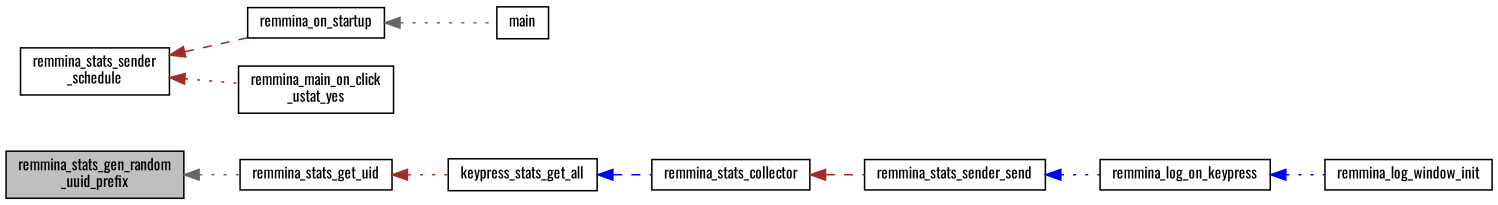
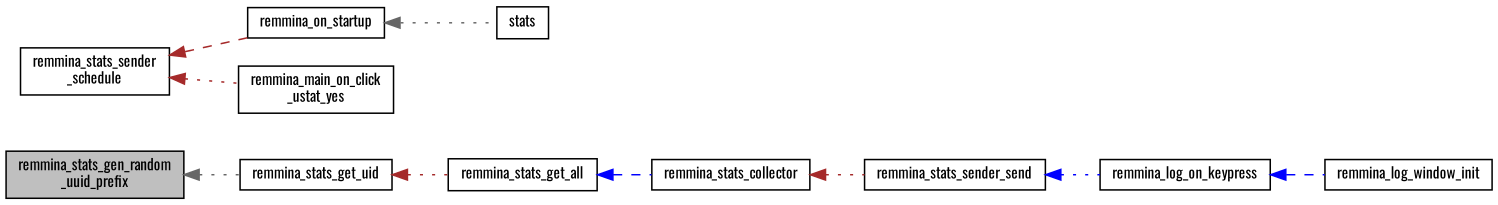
(523, 23) -> (523, 23)
(523, 175) -> (523, 175)
(845, 175) -> (845, 175)
(1305, 175) -> (1305, 175)
